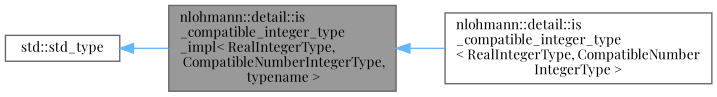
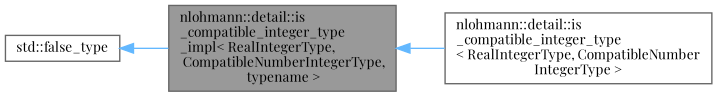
(63, 48) -> (63, 48)
